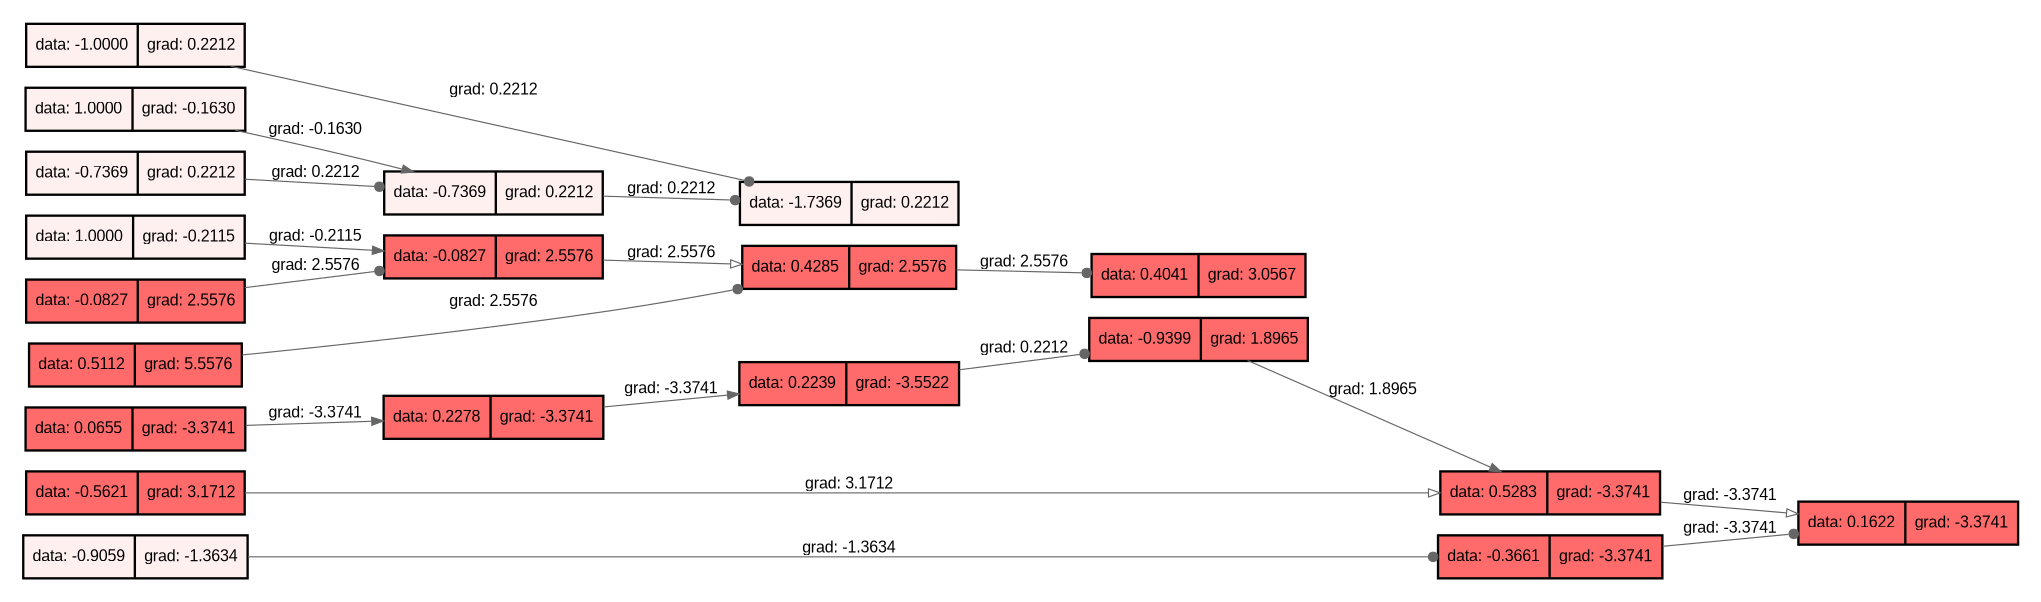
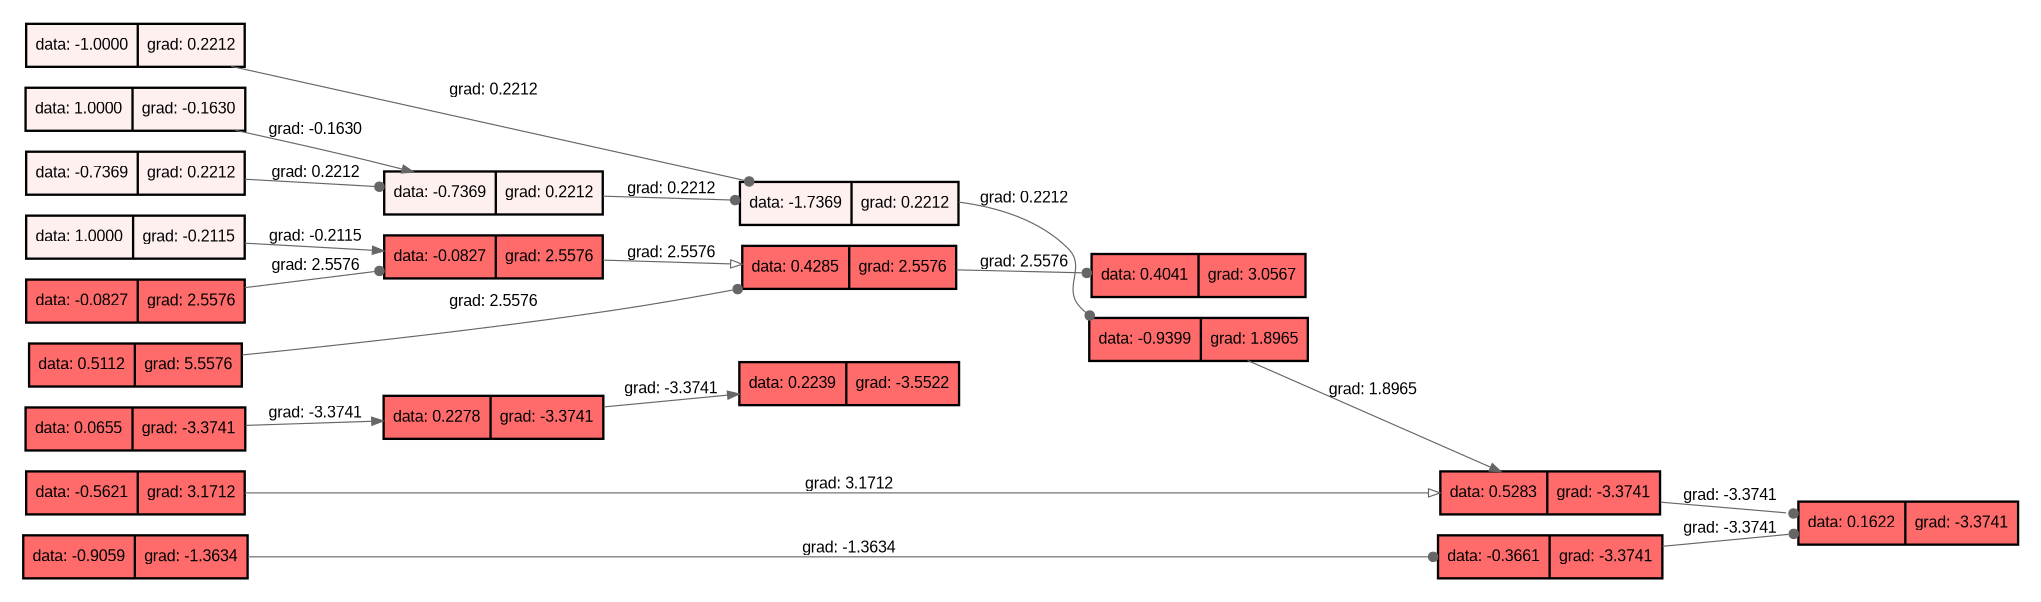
(1020, 362) -> (1048, 233)
(1723, 508) -> (1723, 508)
(135, 557) -> (135, 557)
